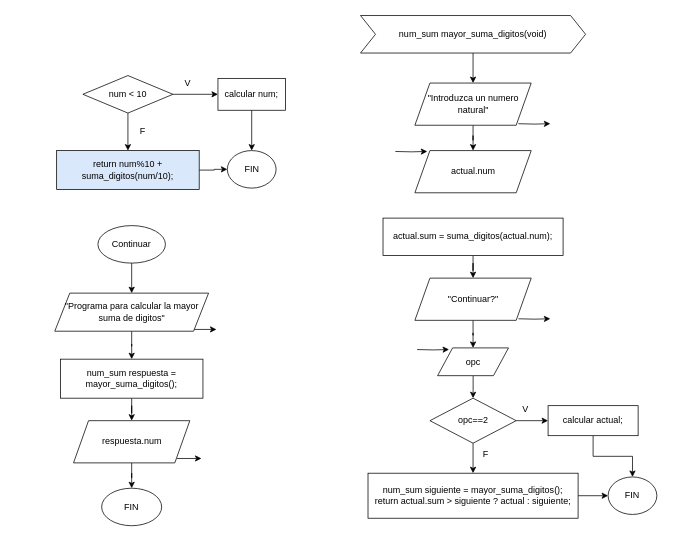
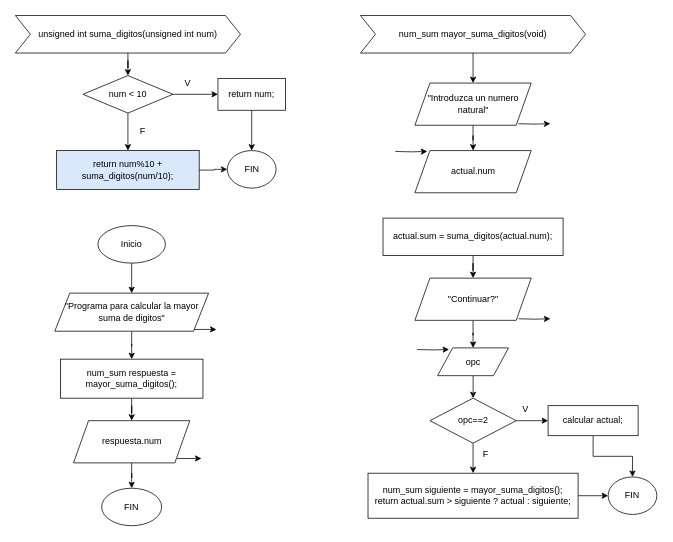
none -> (128, 34)
none -> (128, 67)
(252, 94) -> (252, 94)
(132, 244) -> (132, 244)
